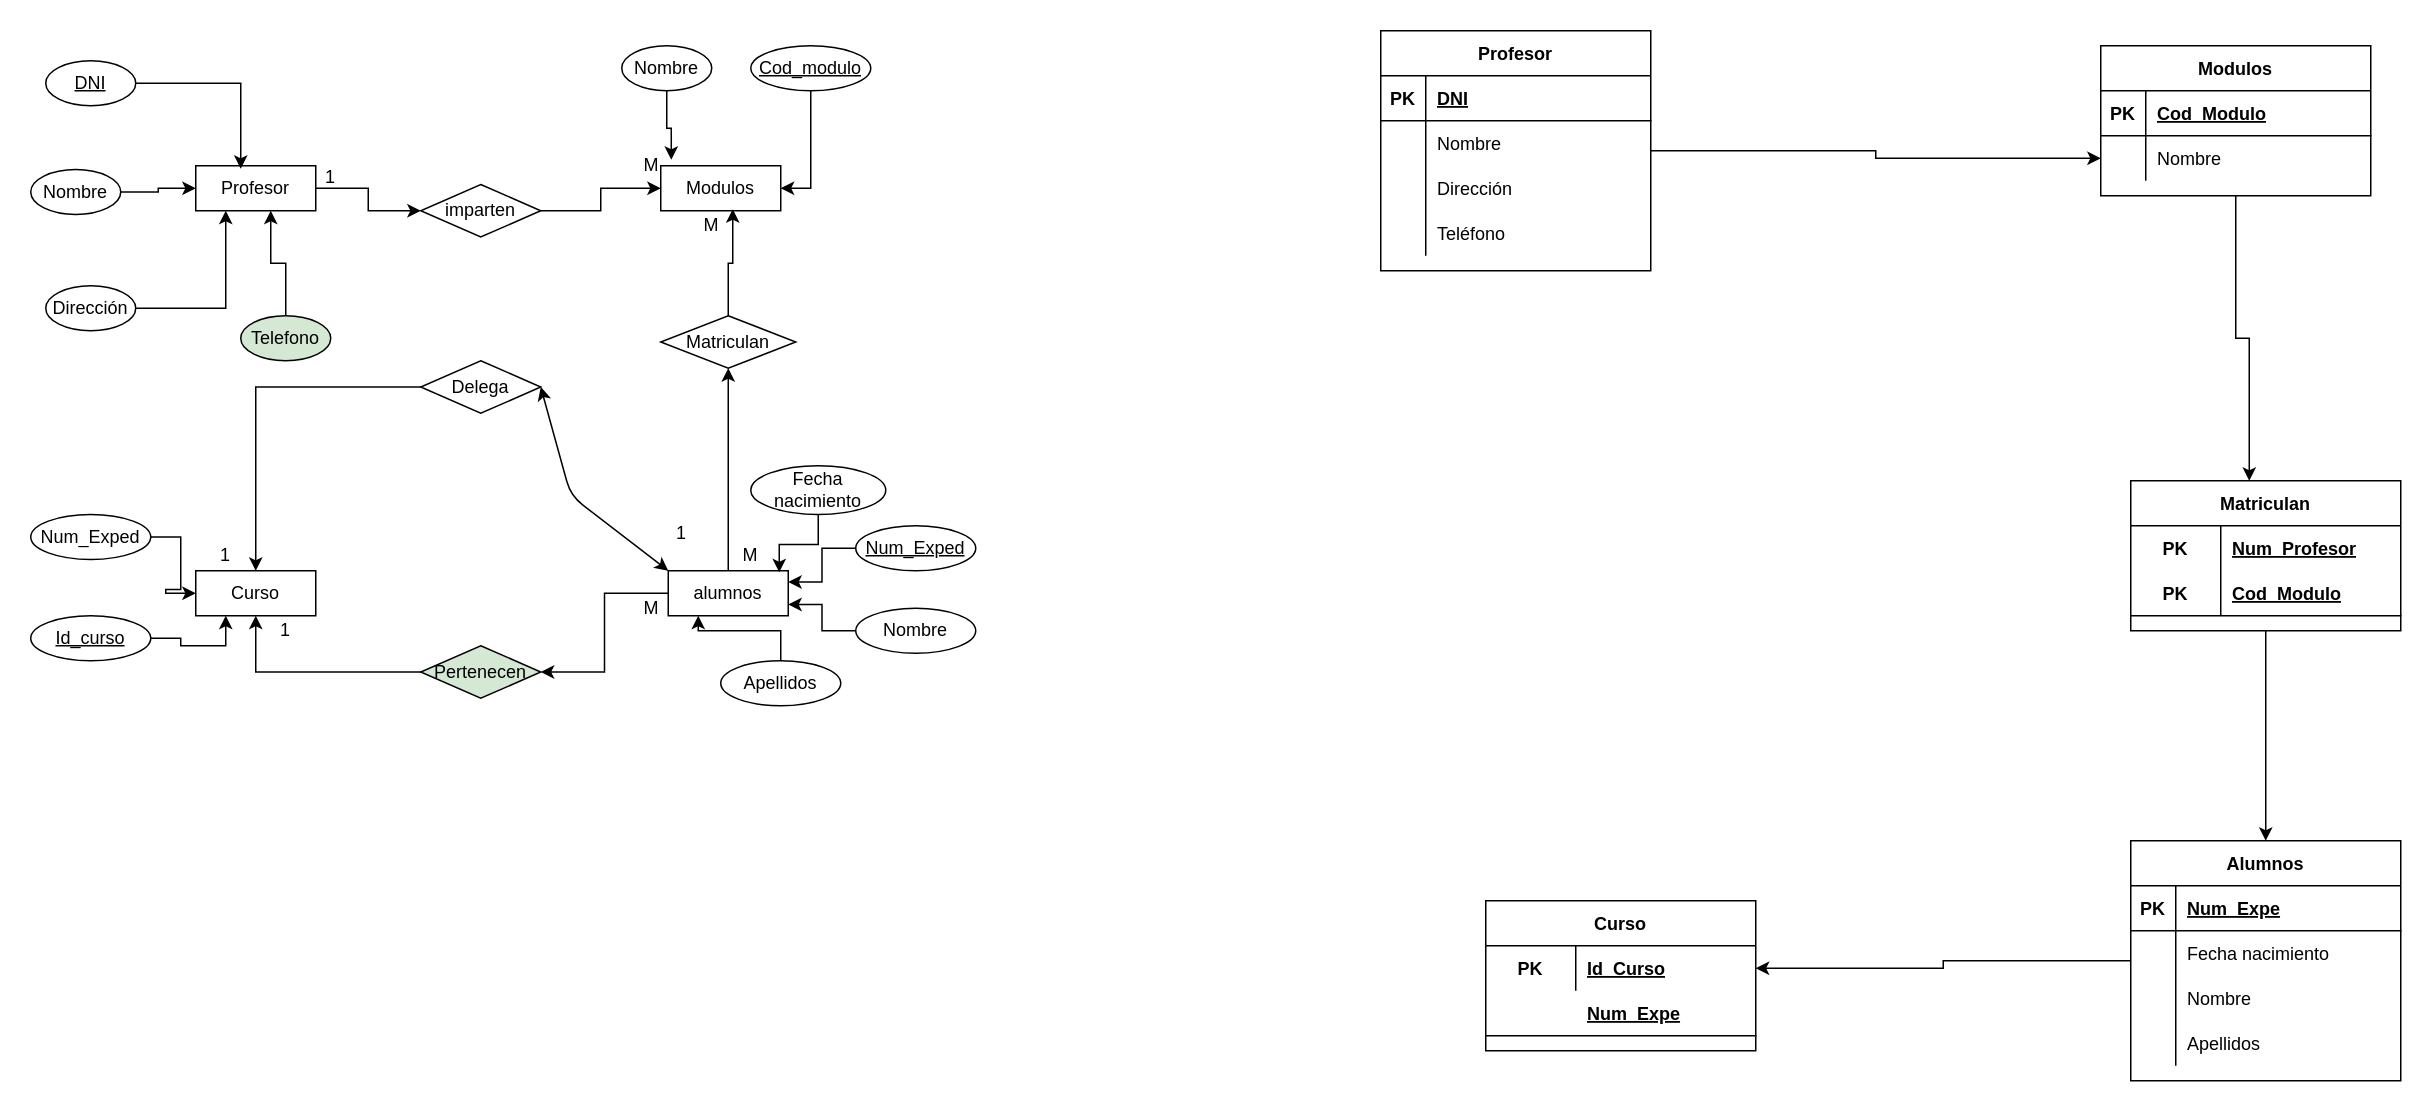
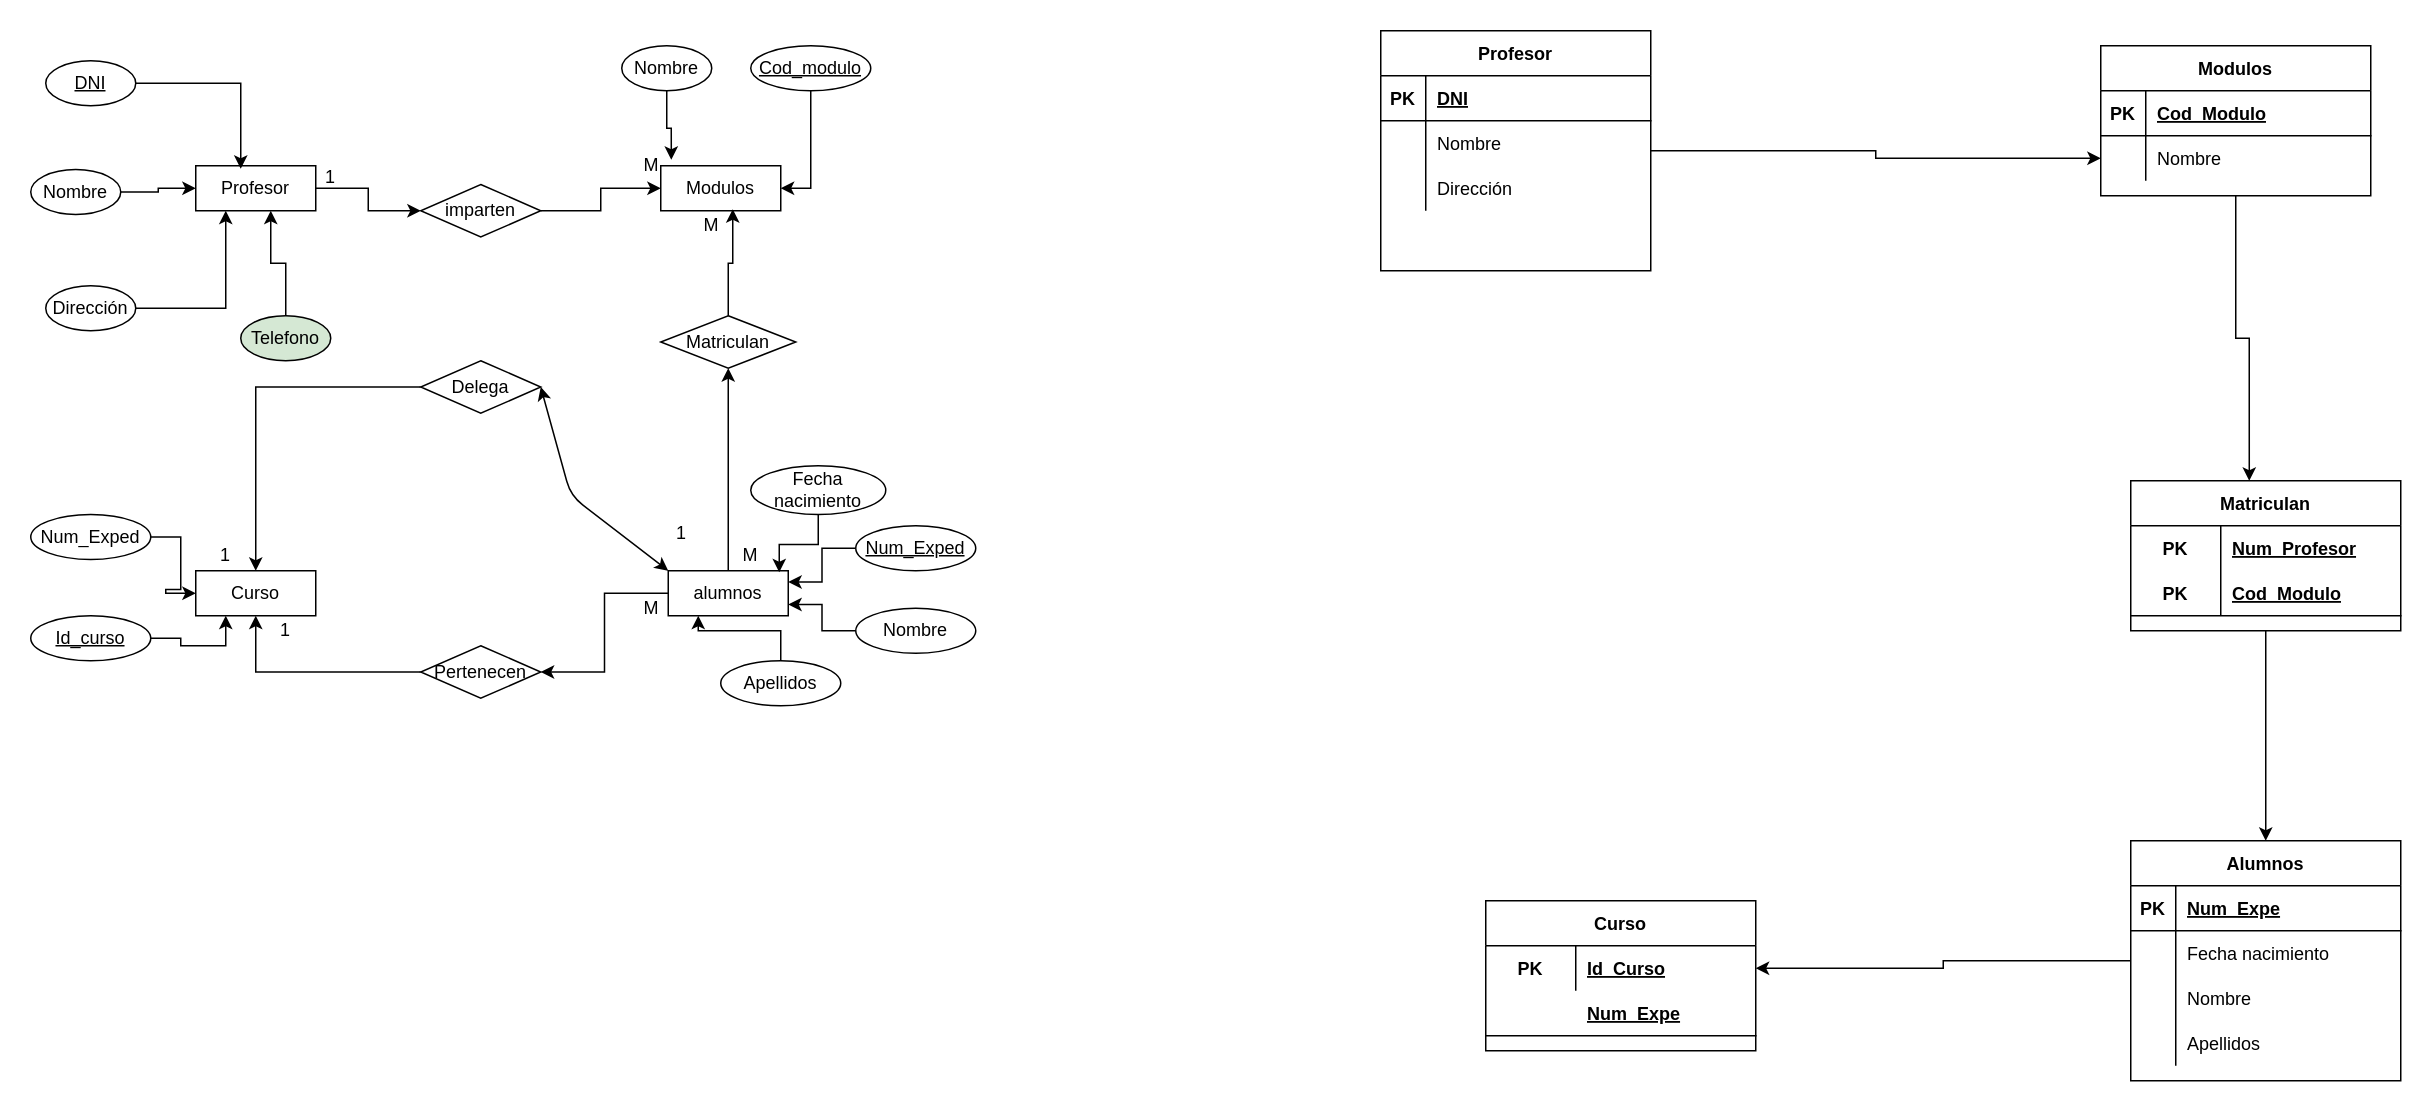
(1538, 233) -> none
(481, 672) -> (481, 672)
